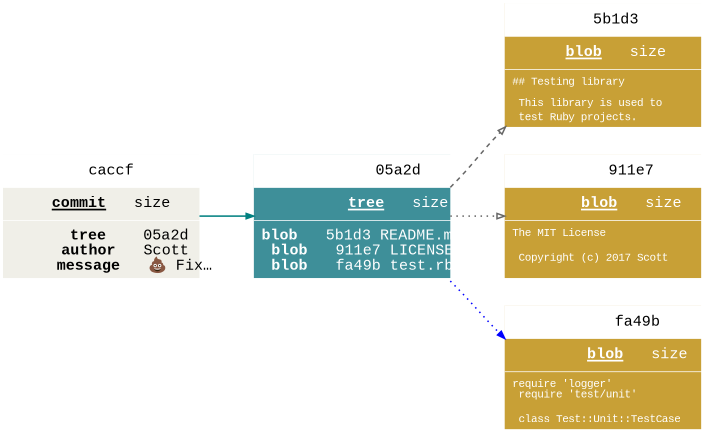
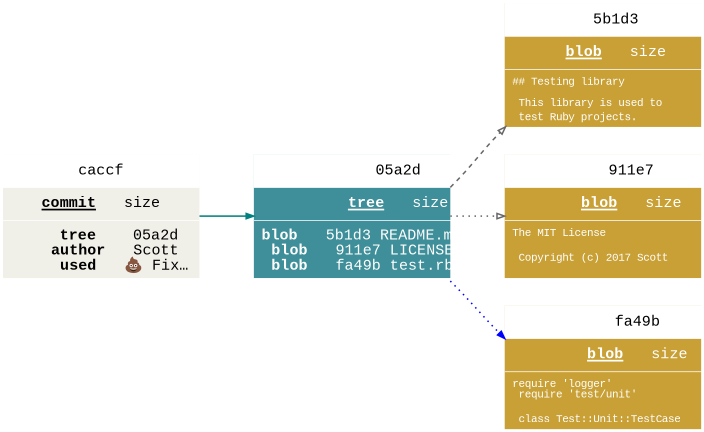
(75, 265) -> (65, 265)
